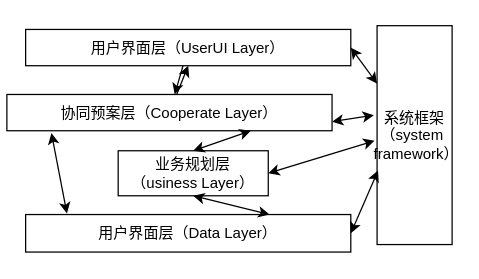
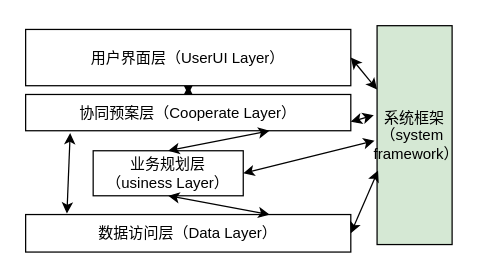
(188, 48) -> (188, 58)
(169, 113) -> (188, 113)
(414, 135) -> (414, 135)
(193, 173) -> (168, 173)
(188, 233) -> (188, 233)
